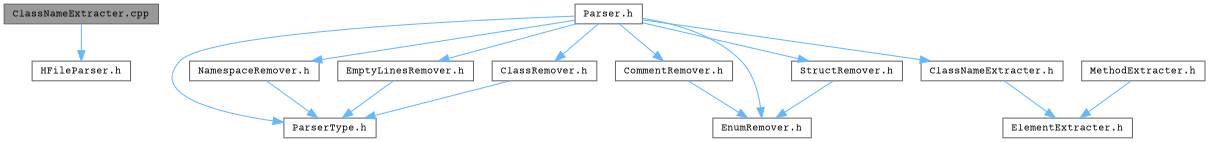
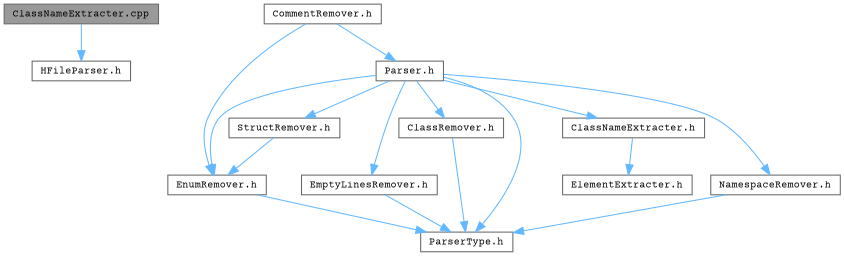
(637, 39) -> (362, 40)
(1143, 71) -> none
none -> (337, 212)
